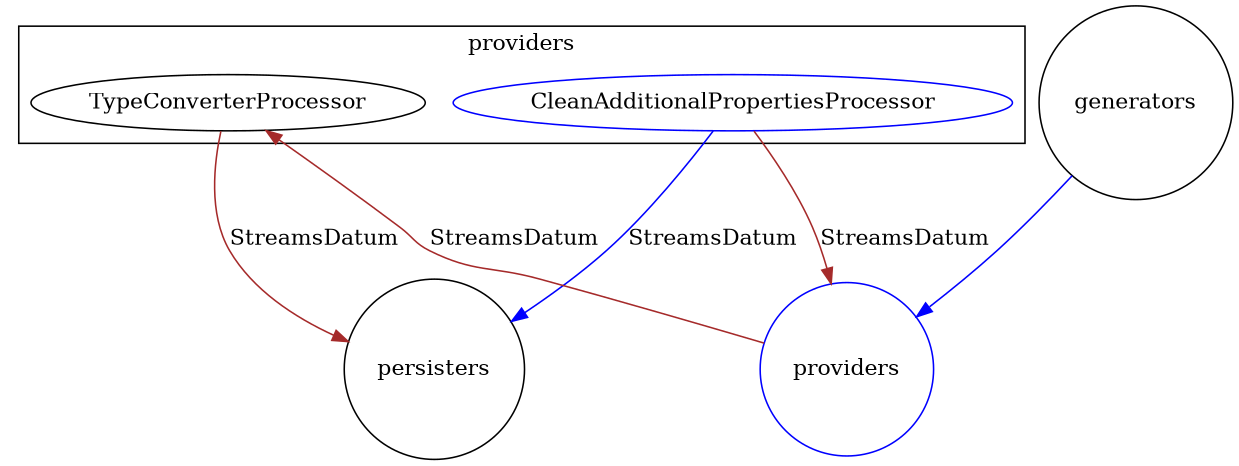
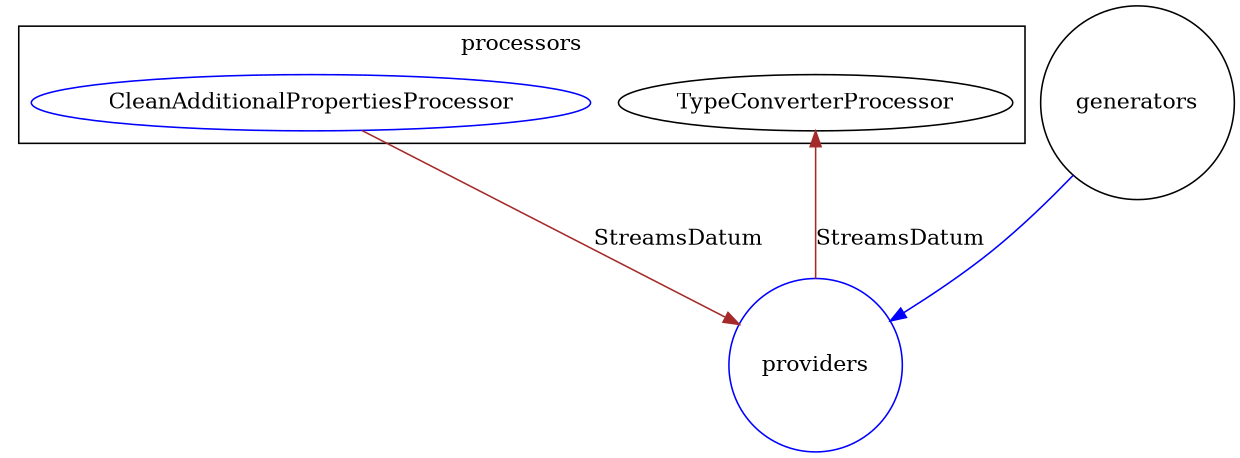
(522, 44) -> (522, 44)
(434, 369) -> none
